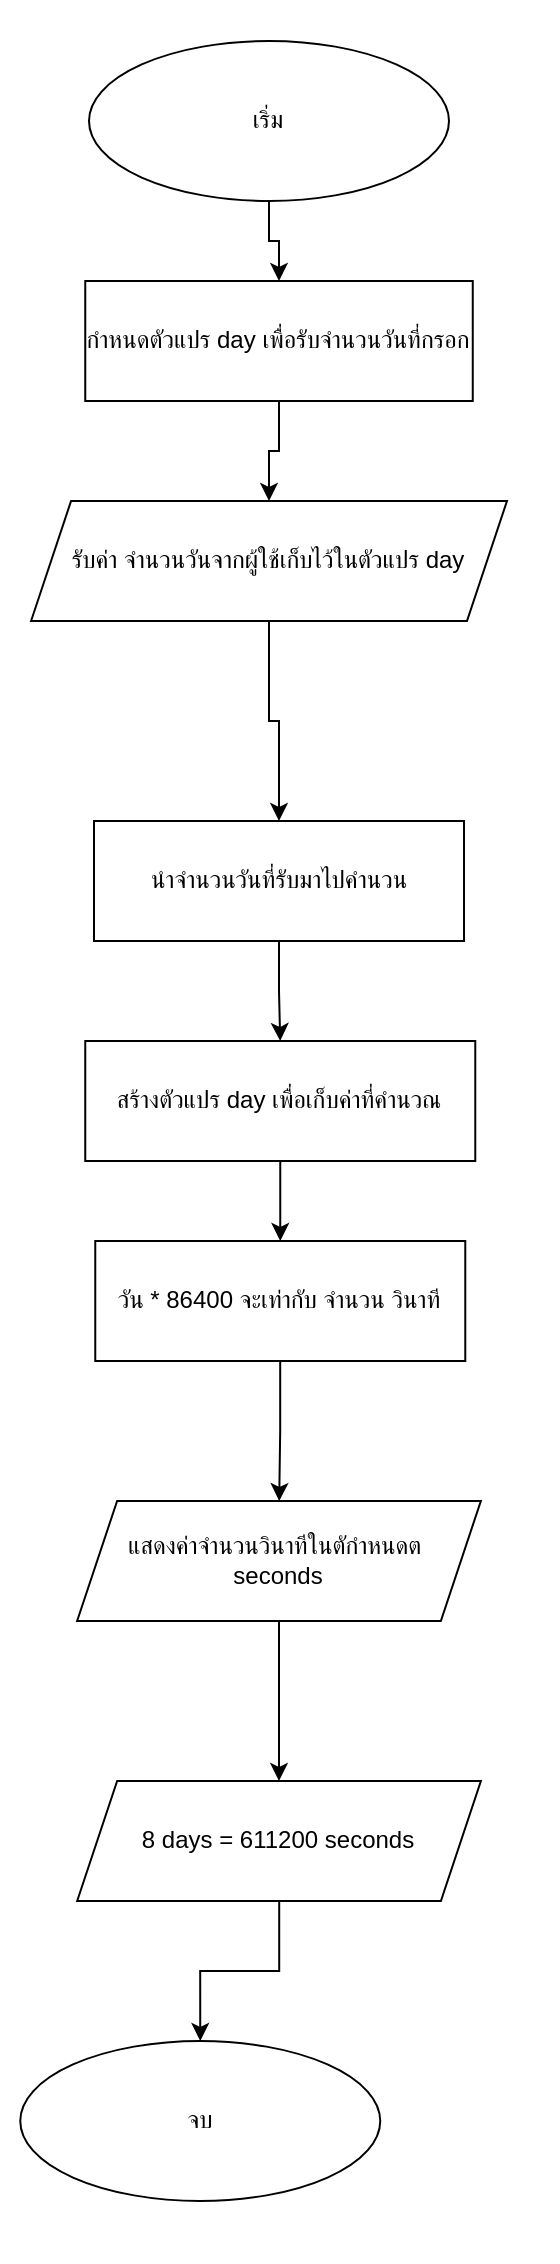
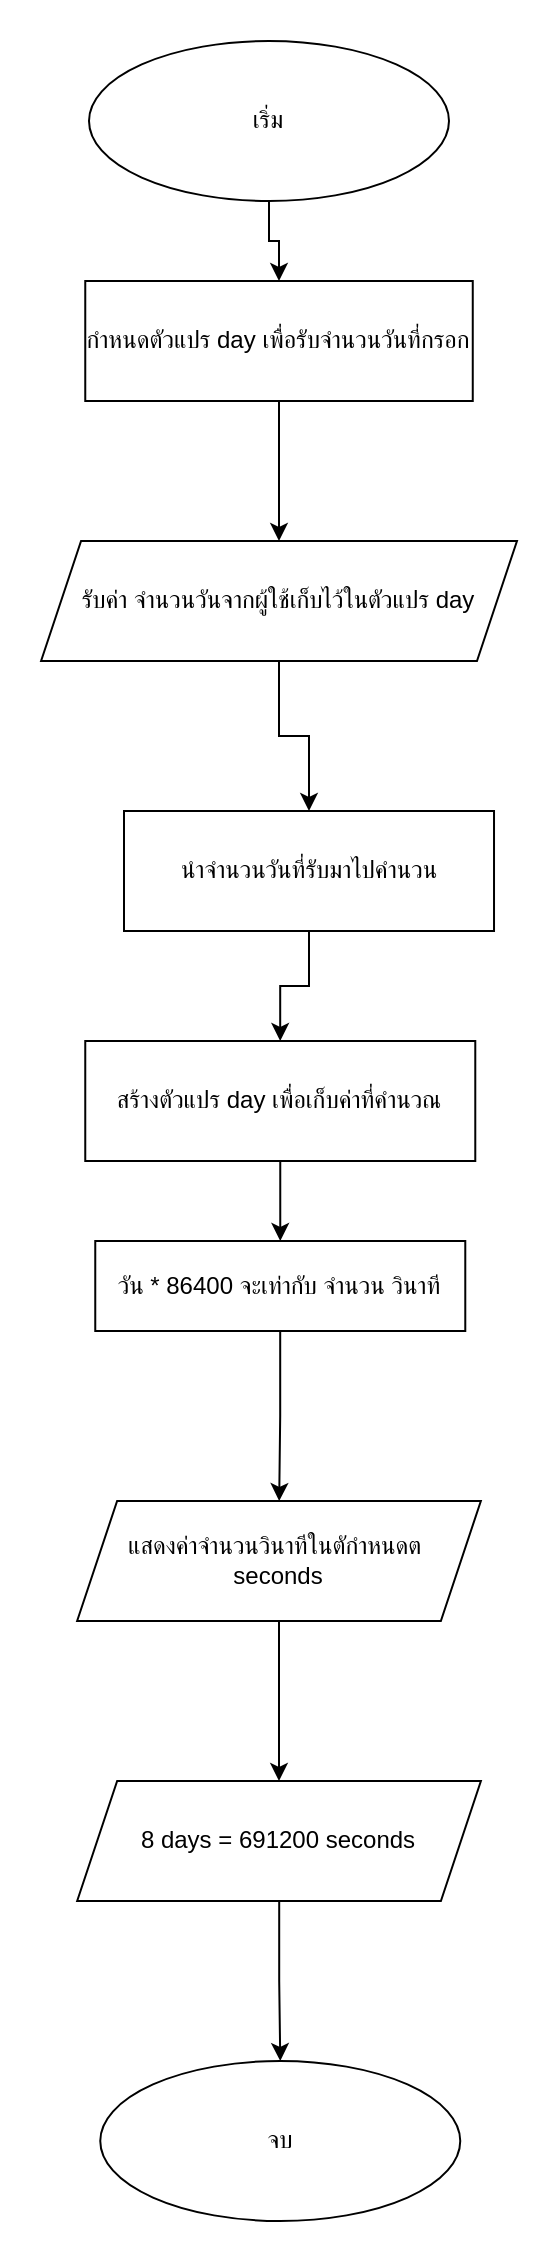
(269, 561) -> (279, 601)
(279, 881) -> (309, 871)
(280, 1301) -> (280, 1286)
(279, 1841) -> (279, 1841)
(200, 2121) -> (280, 2141)
